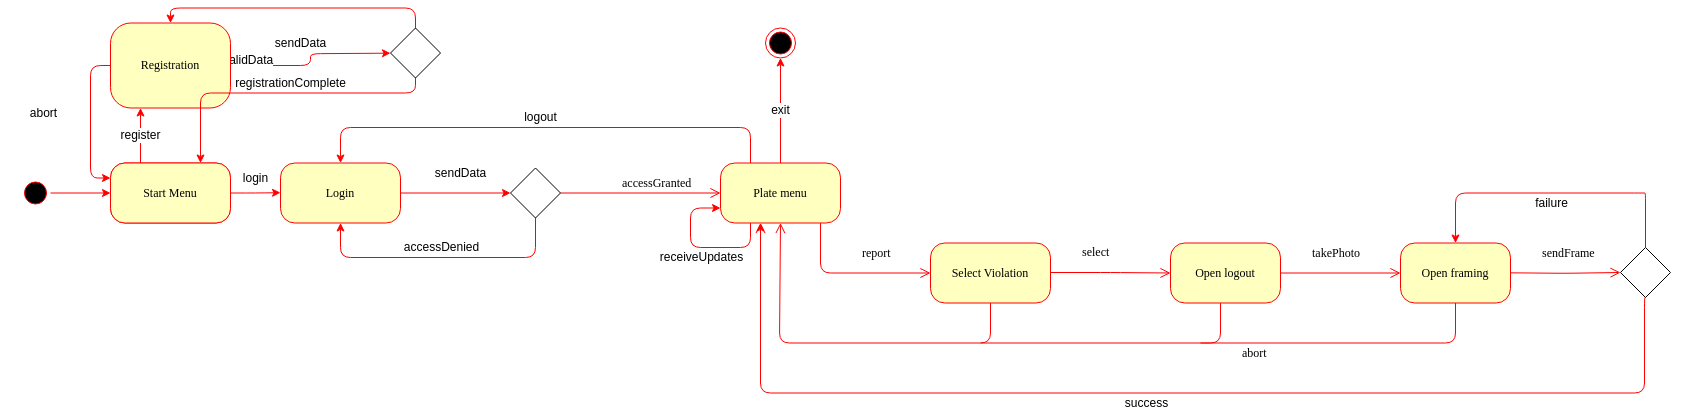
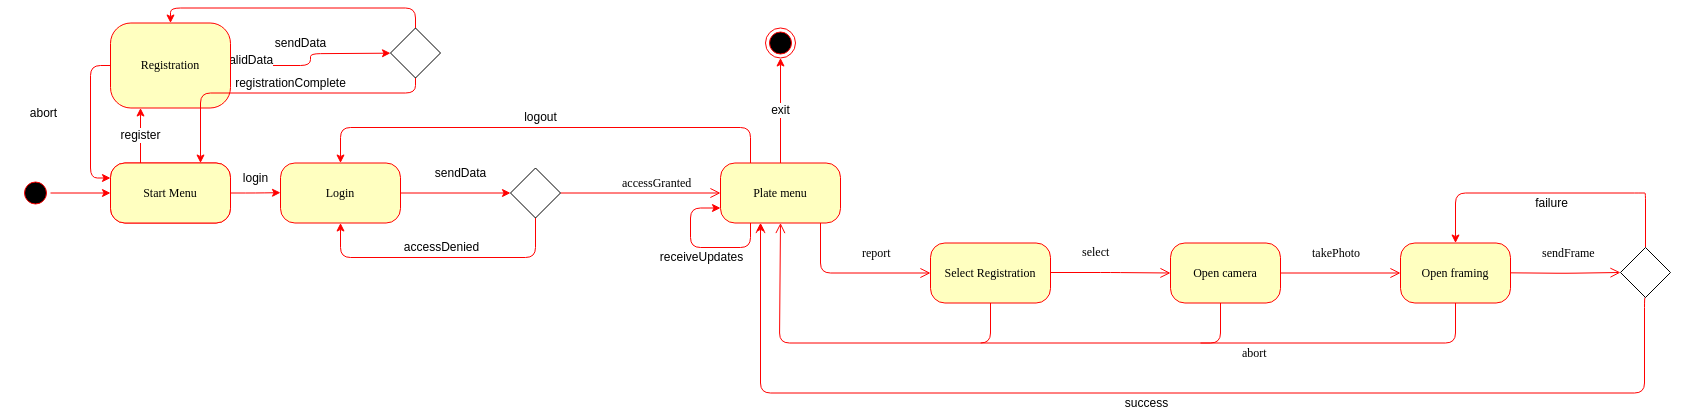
(991, 274) -> (991, 274)
(1226, 274) -> (1226, 274)
